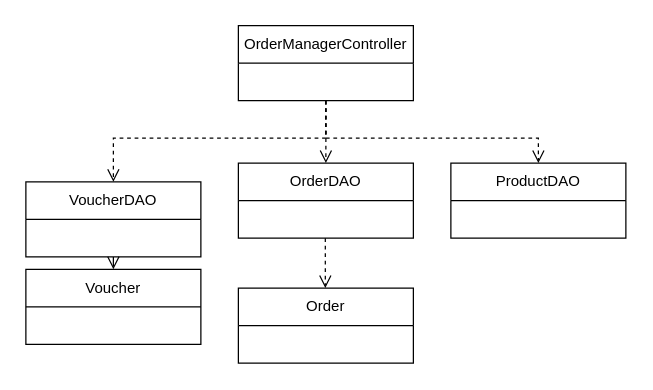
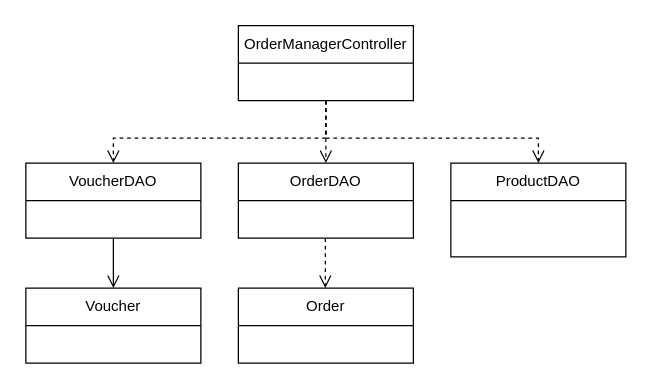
(538, 201) -> (538, 210)
(113, 219) -> (113, 201)
(113, 307) -> (113, 326)
